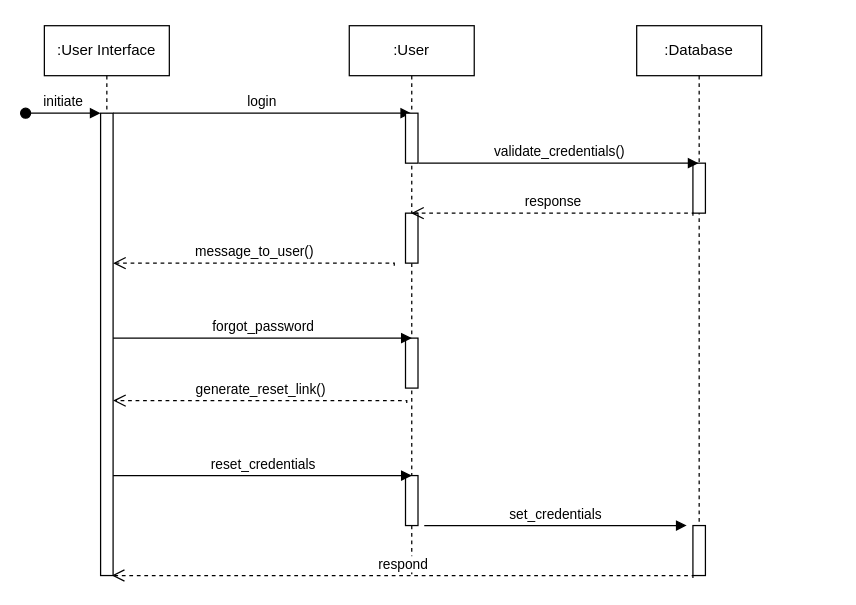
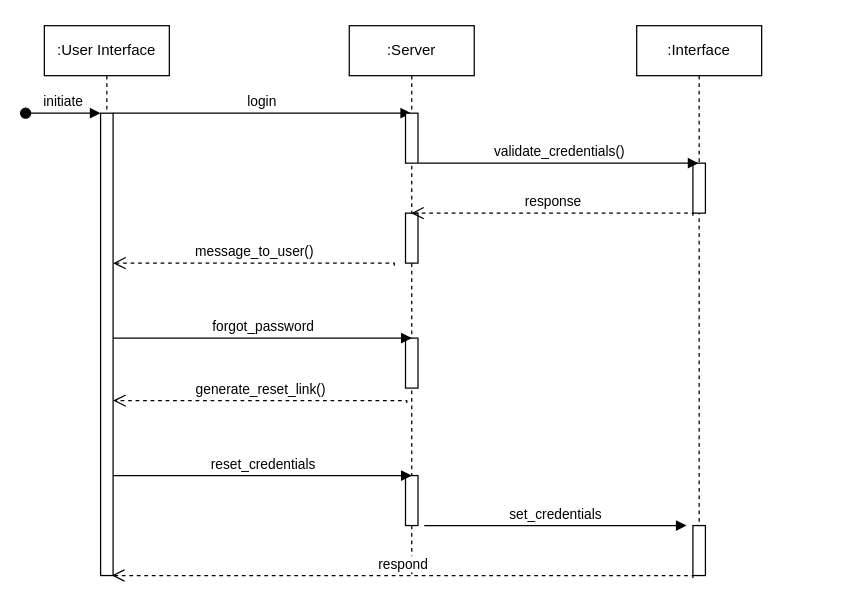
(412, 51) -> (412, 51)
(699, 51) -> (699, 51)
